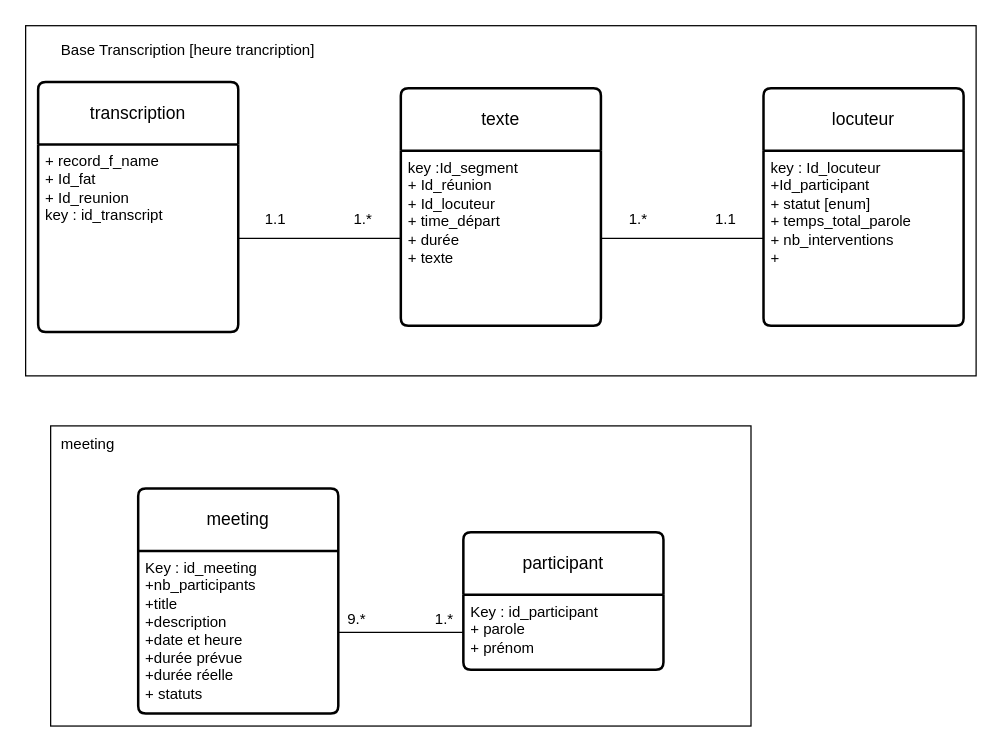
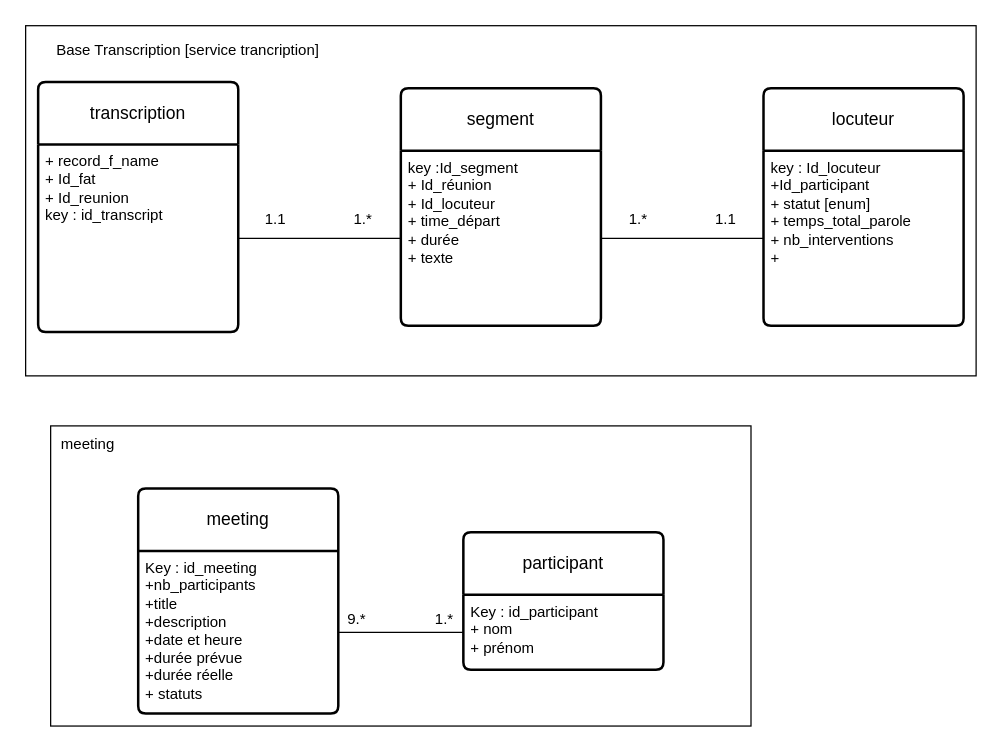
(188, 51) -> (188, 51)
(501, 119) -> (501, 119)
(543, 630) -> (543, 630)
